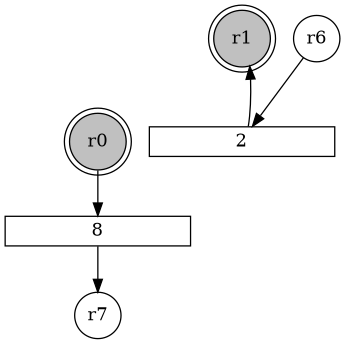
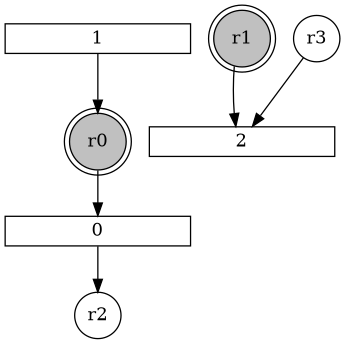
none -> (98, 39)
(317, 39) -> (317, 39)
(250, 103) -> (233, 90)
(98, 231) -> (98, 231)
(98, 315) -> (98, 315)
